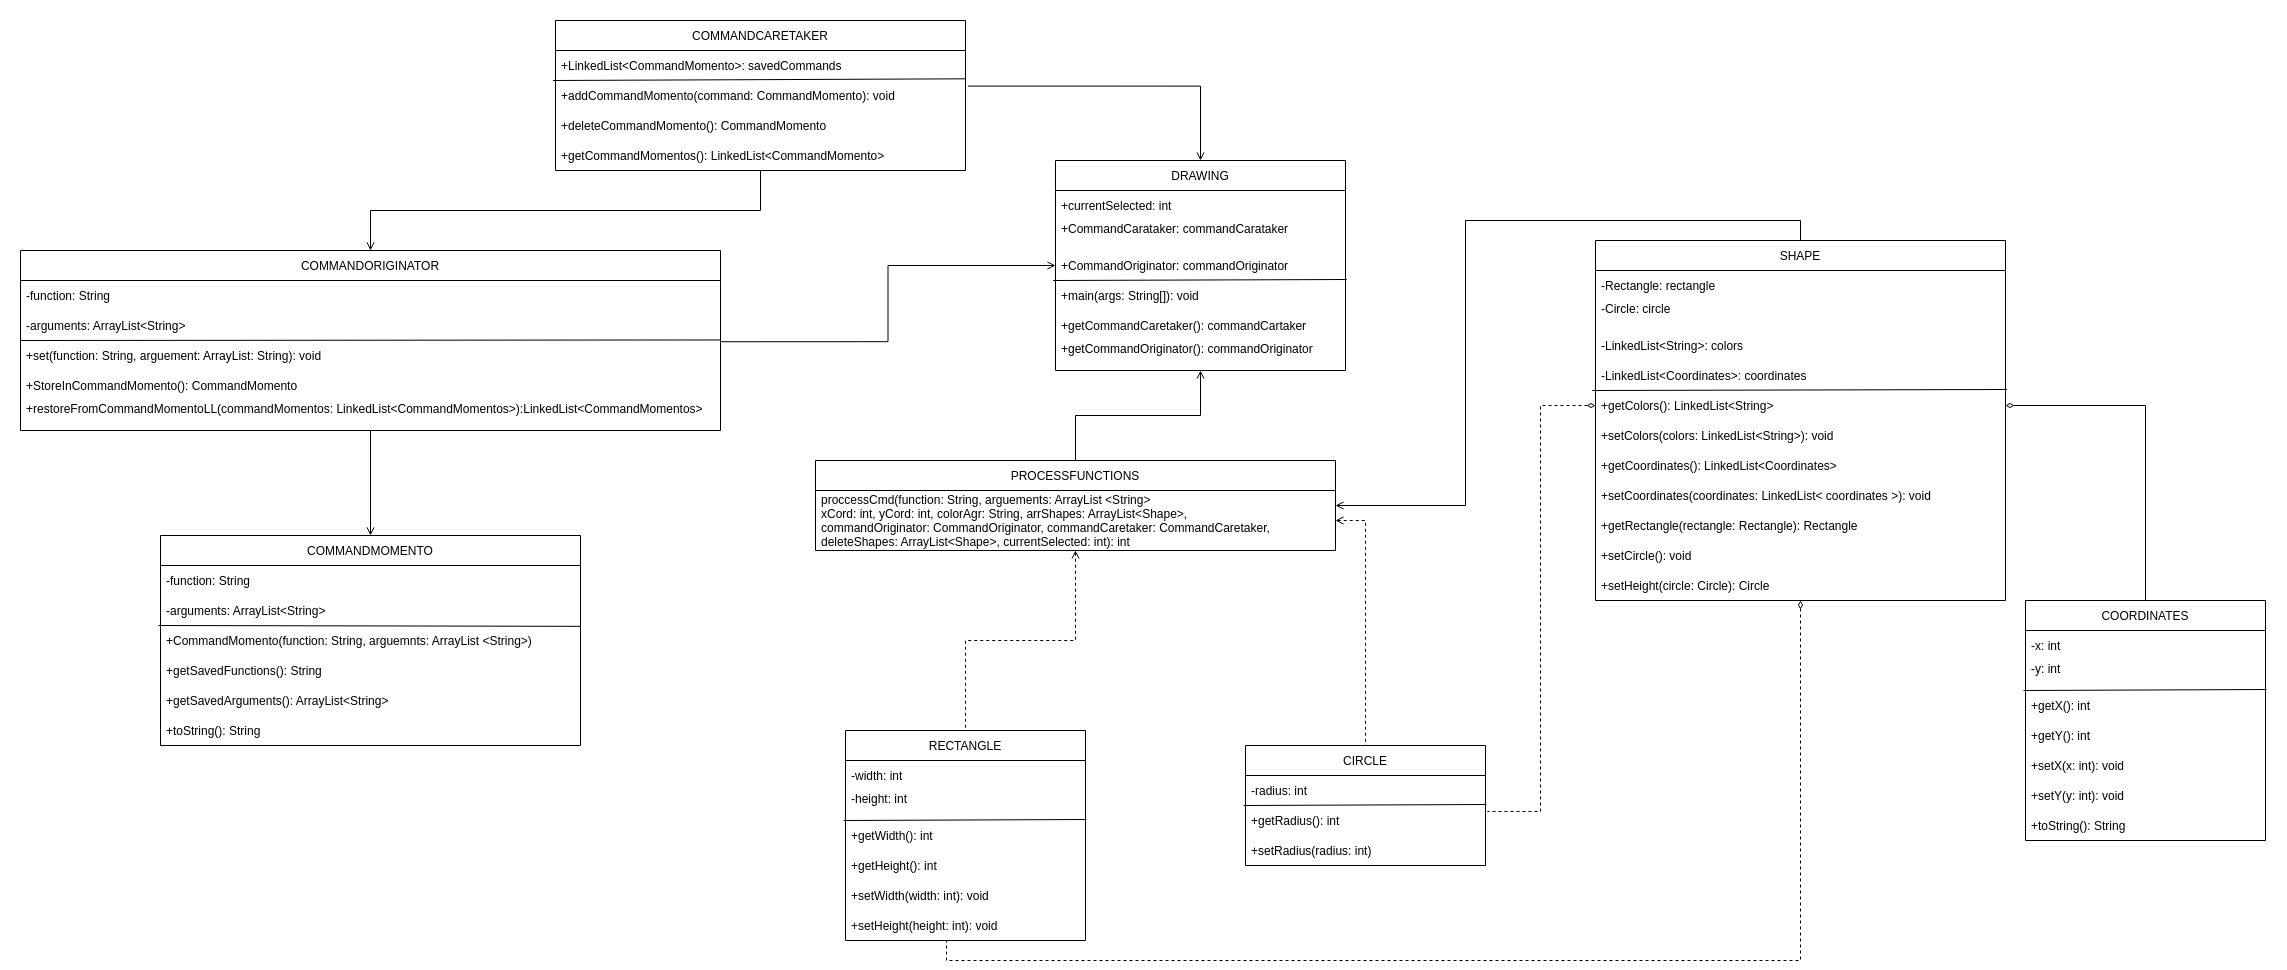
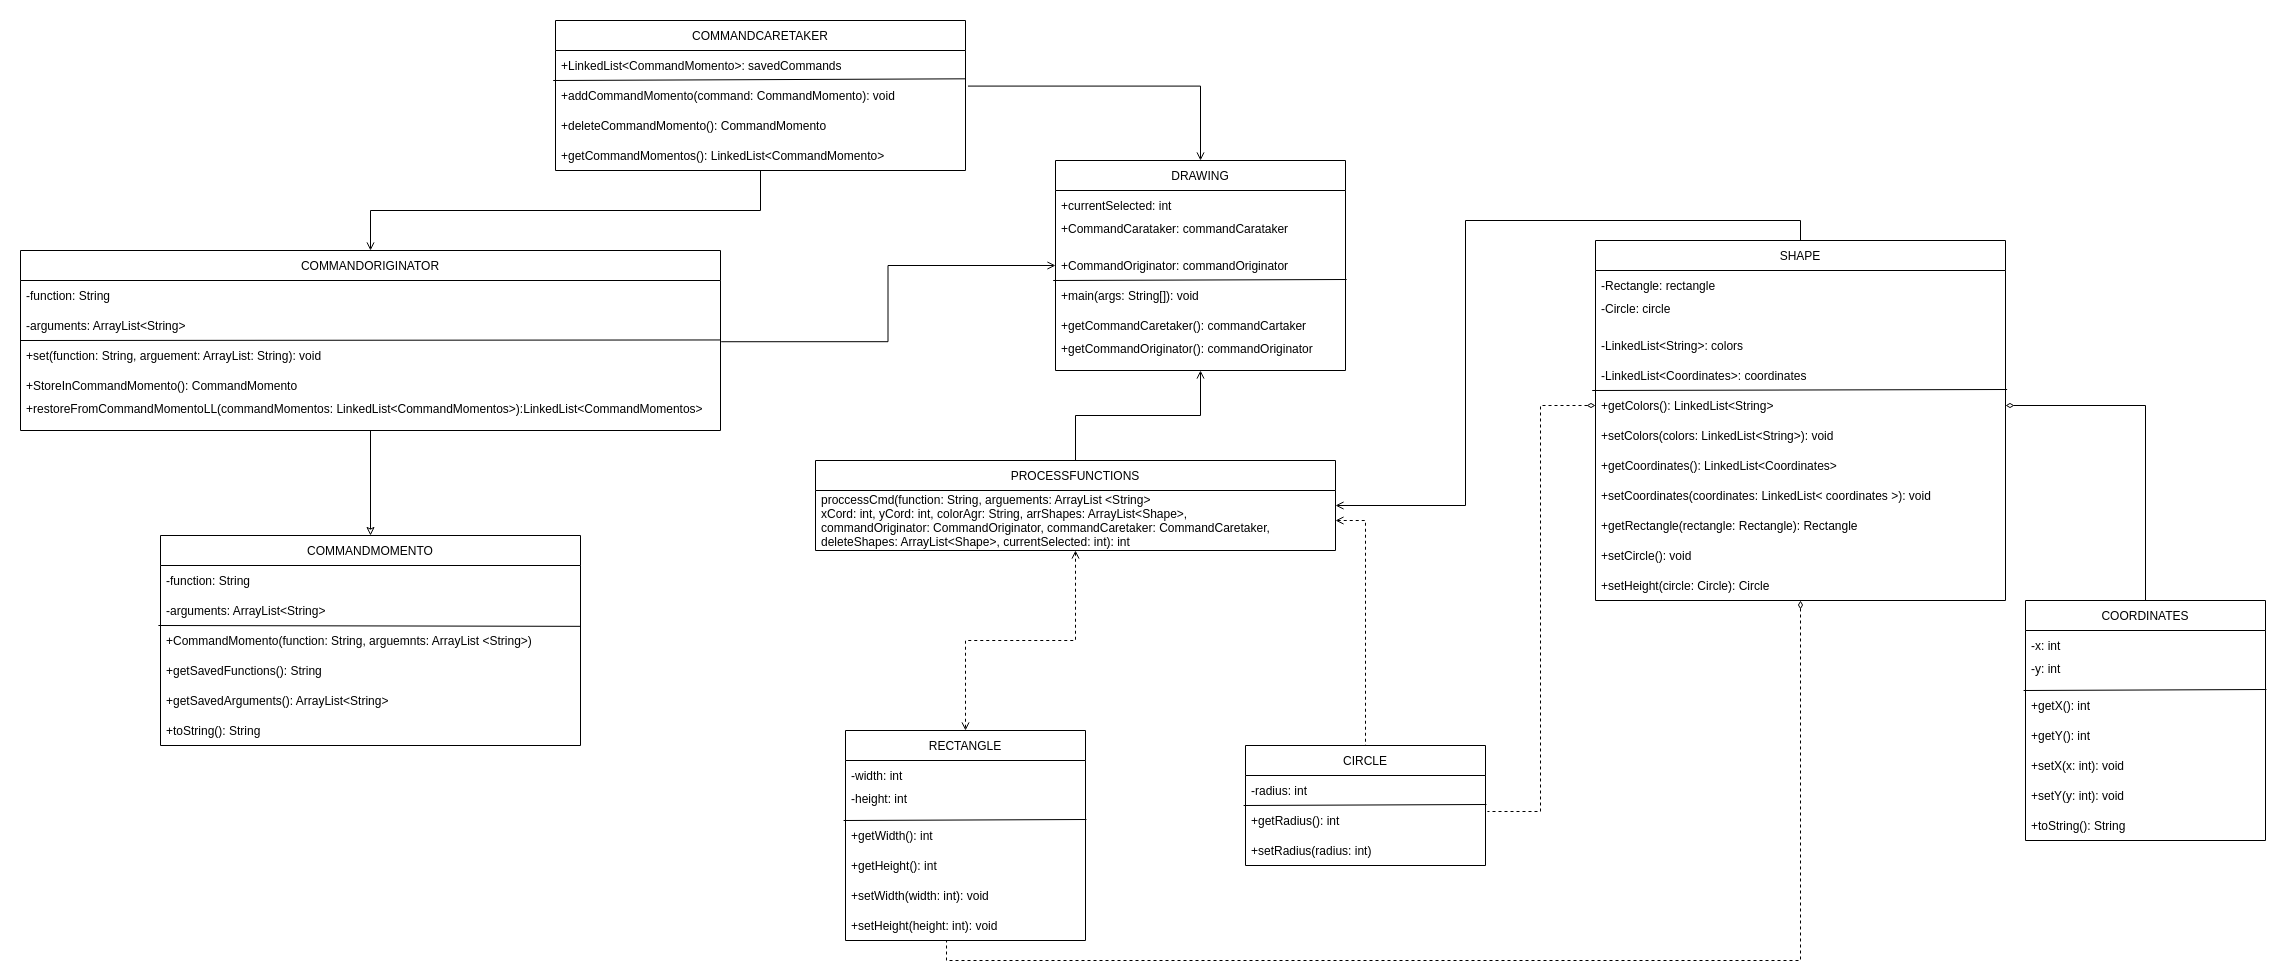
(371, 529) -> (371, 527)
(966, 726) -> (966, 724)
